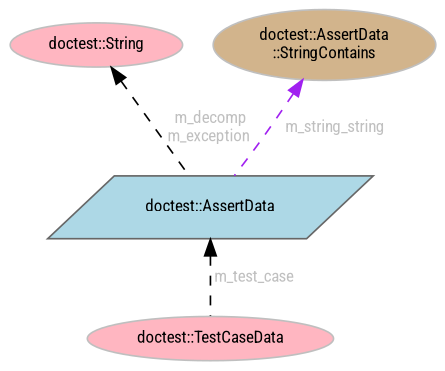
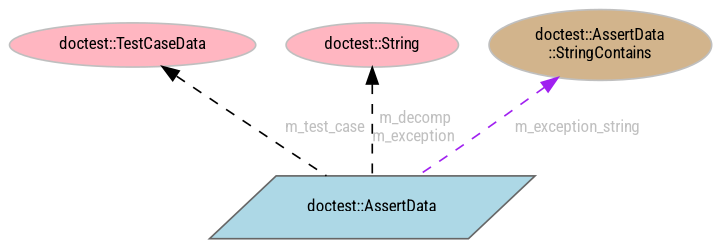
(334, 128) -> (576, 128)
(210, 286) -> (251, 126)
